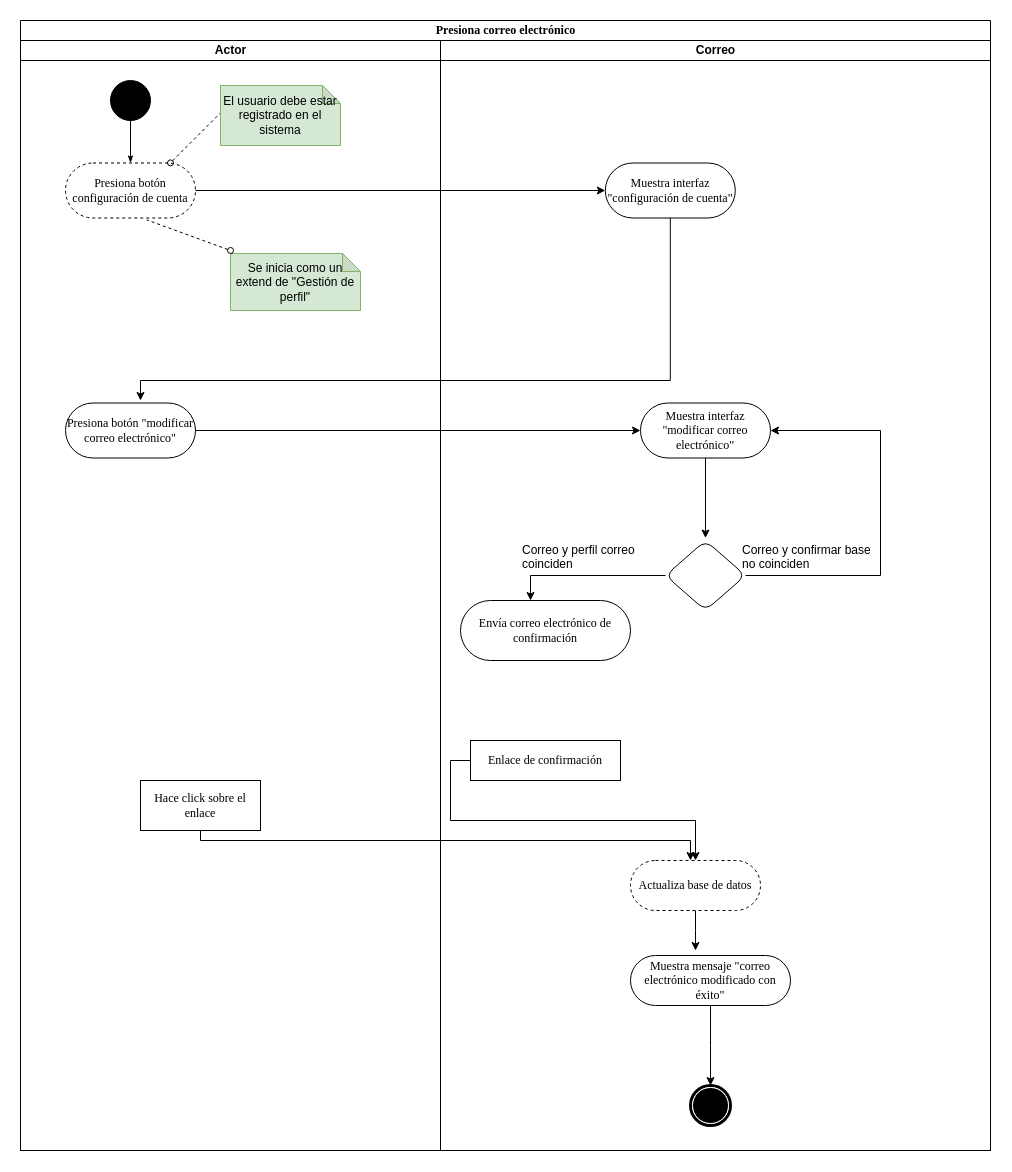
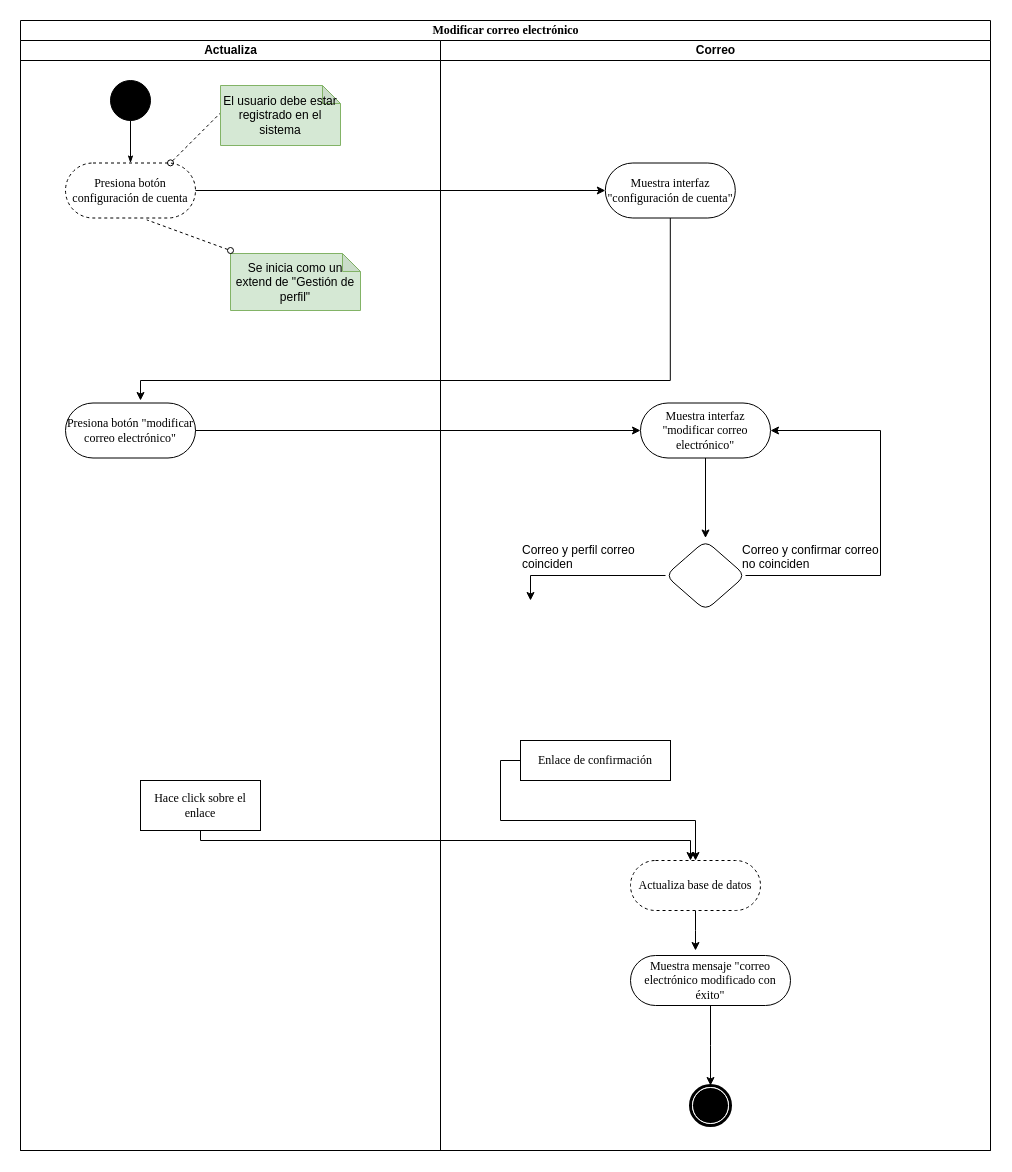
(506, 31) -> (506, 31)
(231, 51) -> (231, 51)
(814, 558) -> (820, 558)
(546, 631) -> none
(546, 761) -> (596, 761)
